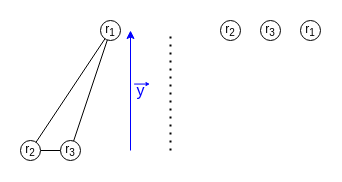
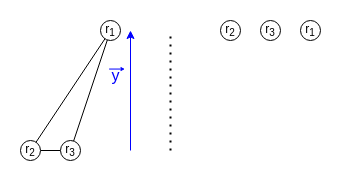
(141, 91) -> (116, 76)
